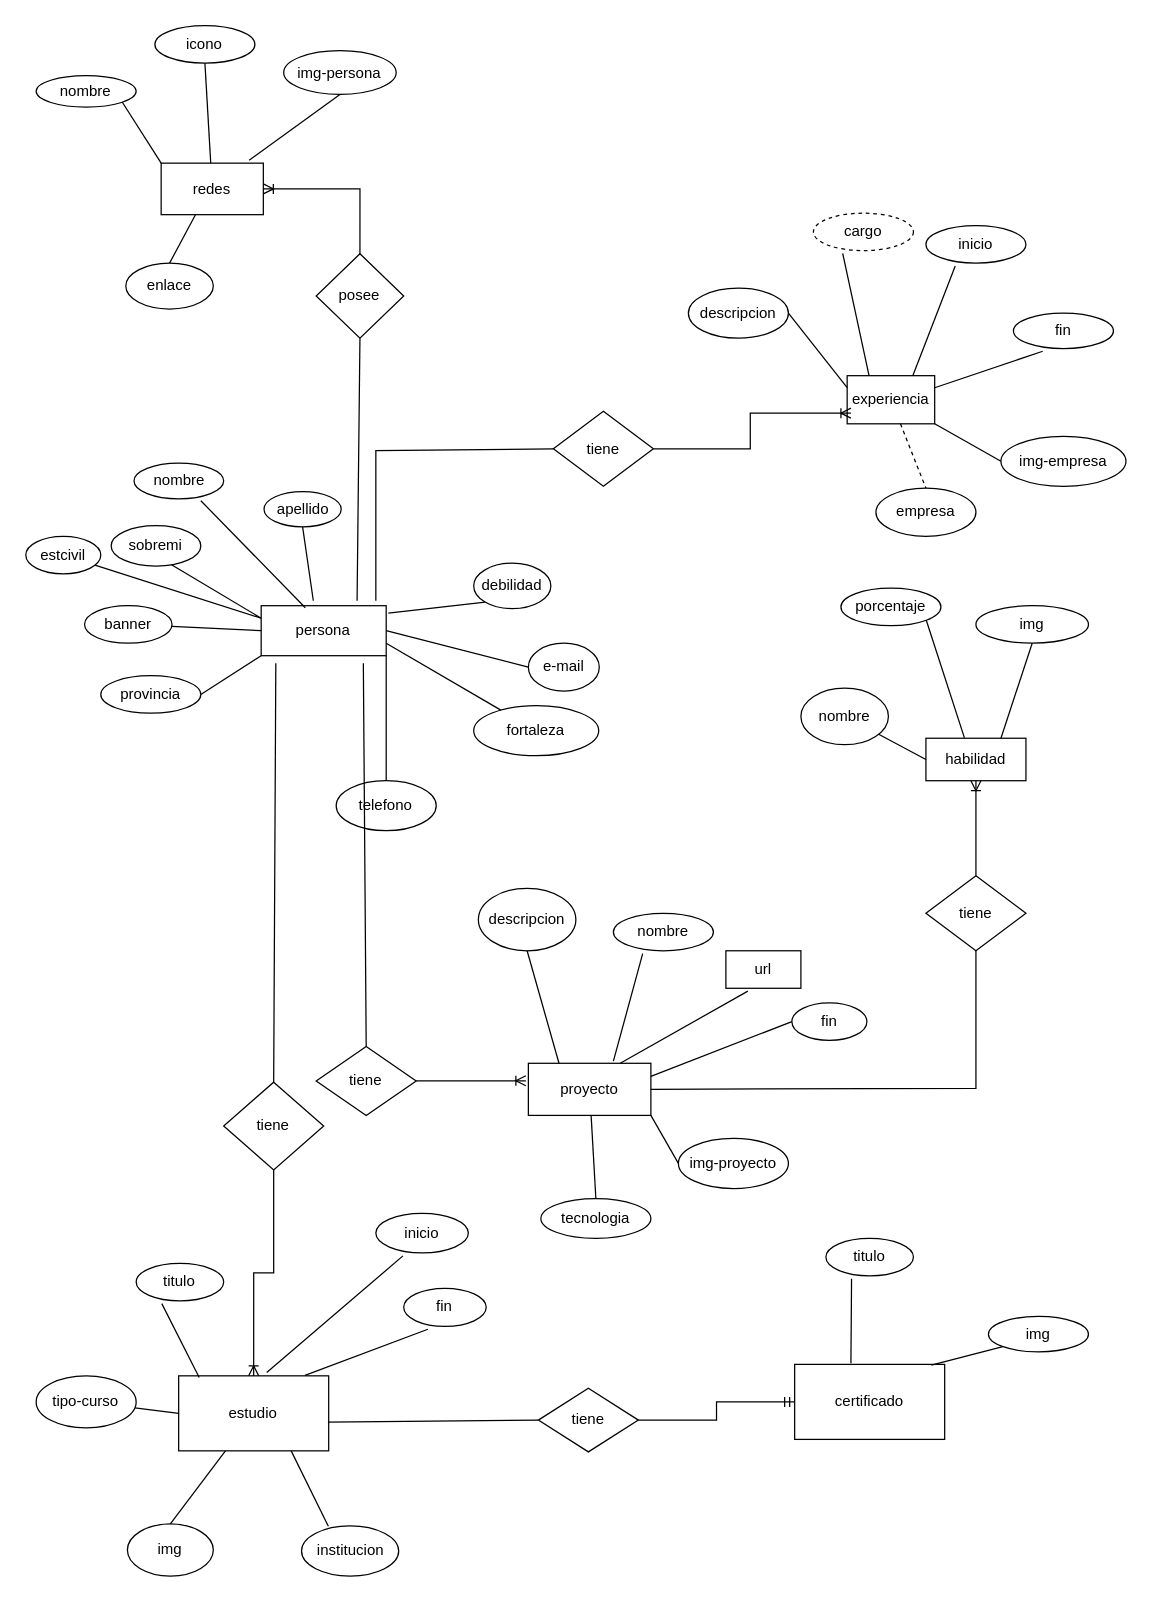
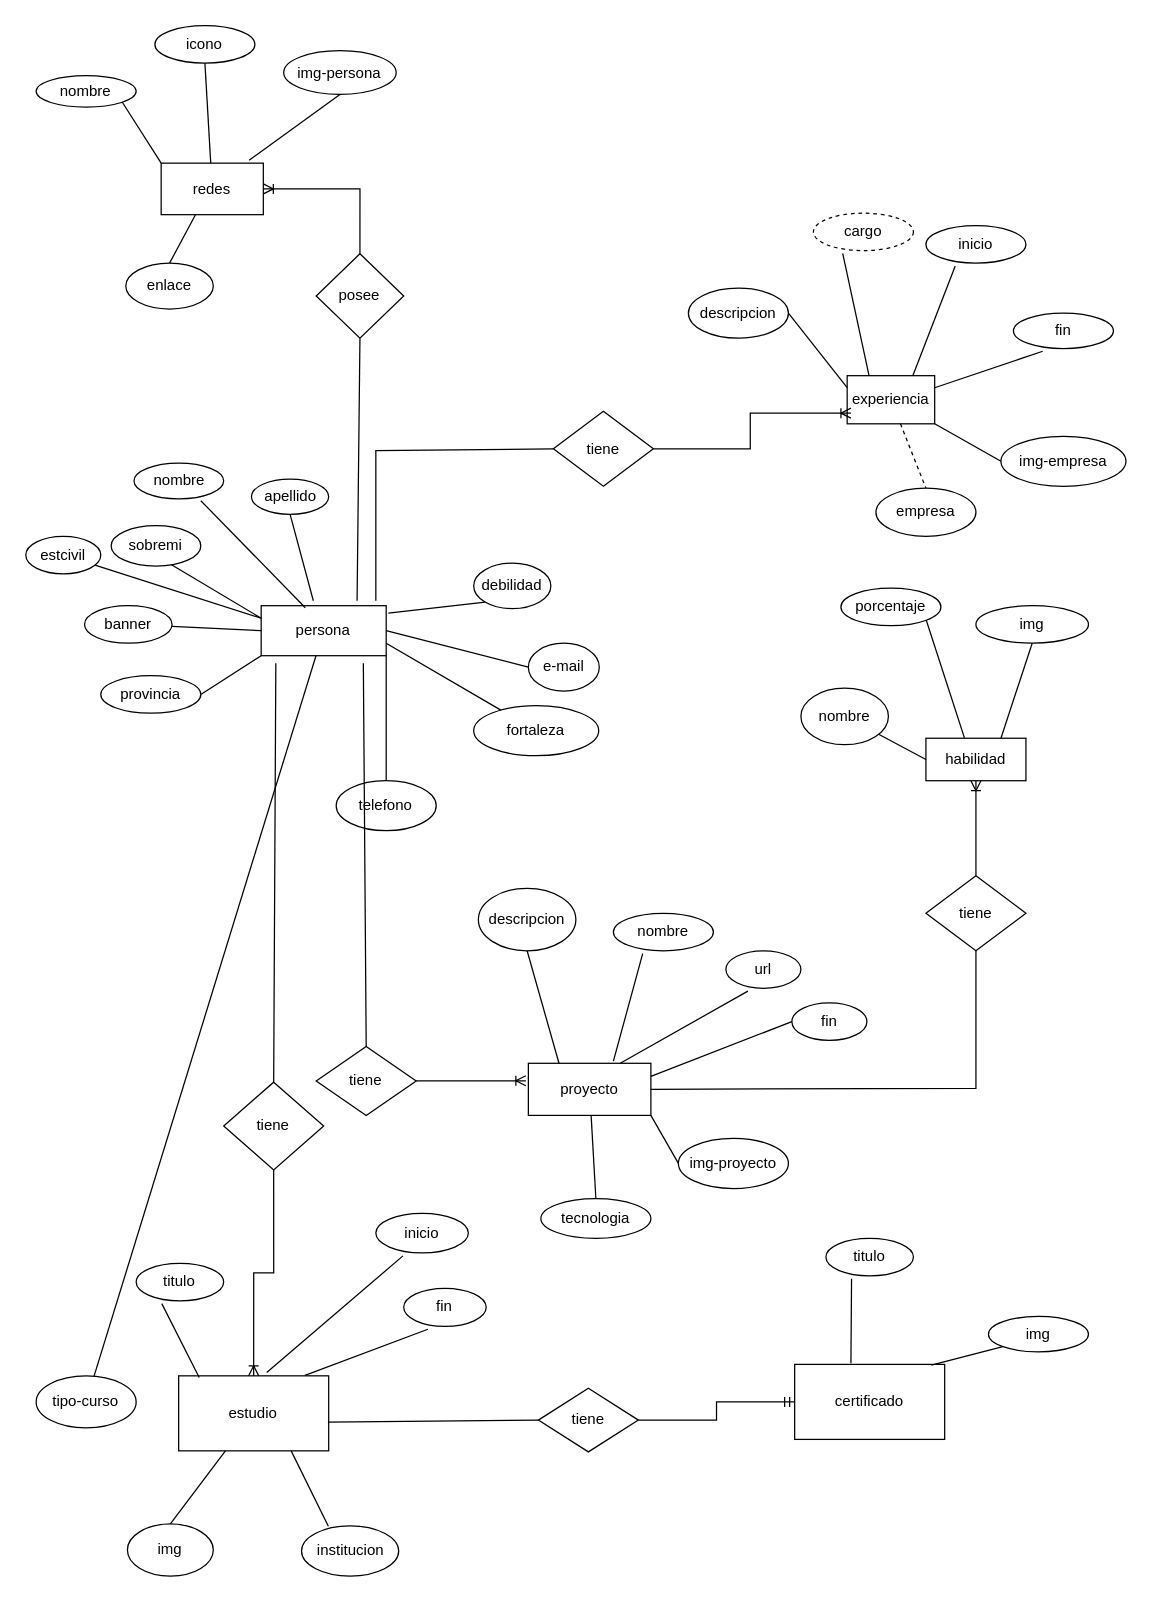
(302, 509) -> (290, 497)
(763, 969) -> (763, 969)
(157, 1410) -> (183, 1088)
